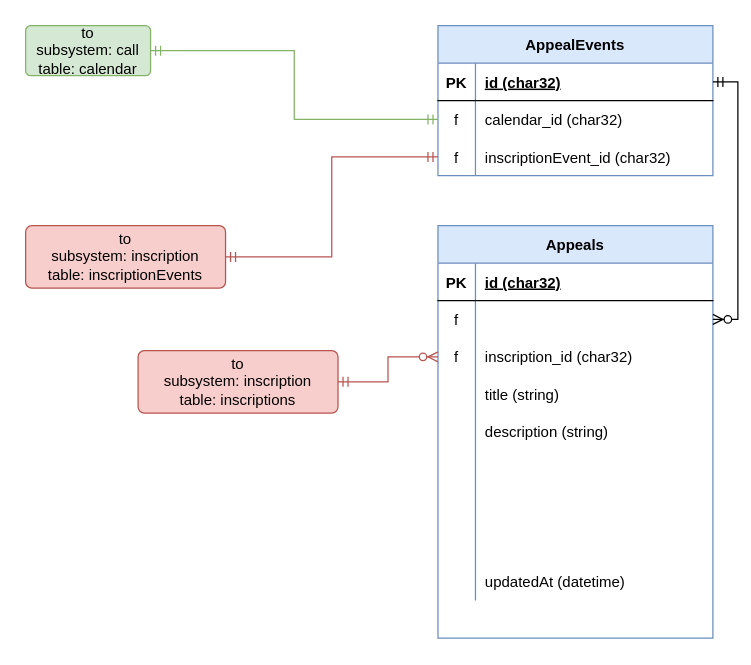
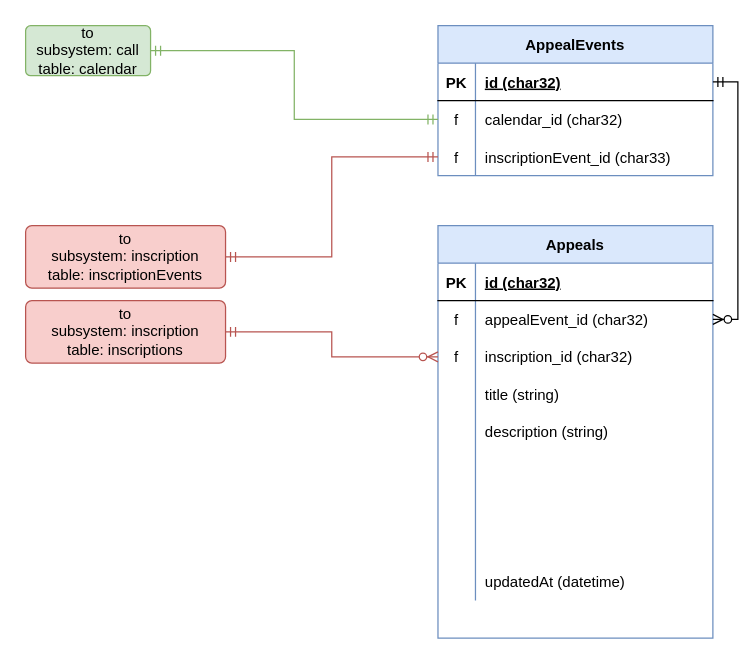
(593, 158) -> (593, 158)
none -> (594, 319)
(238, 382) -> (126, 332)
